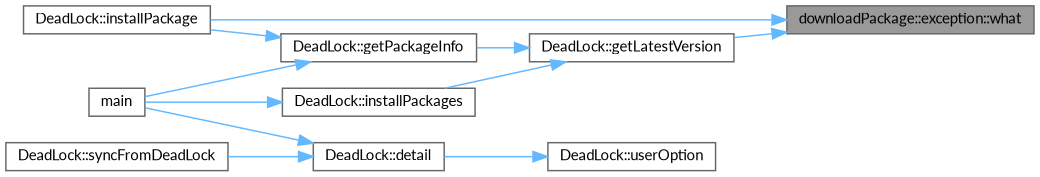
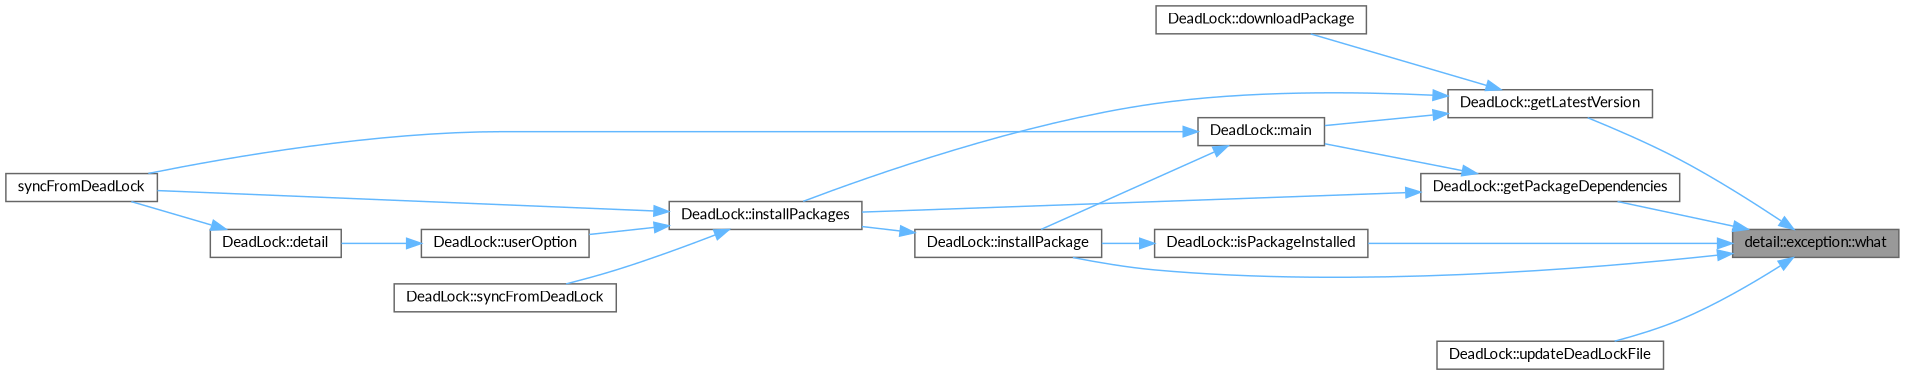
(910, 20) -> (1816, 243)
none -> (1261, 20)
(379, 48) -> (1261, 132)
(117, 102) -> (82, 188)
(263, 157) -> (642, 262)
none -> (1550, 188)
none -> (881, 229)
none -> (622, 231)
none -> (1261, 243)
none -> (1550, 355)
